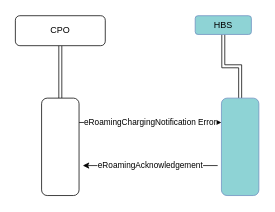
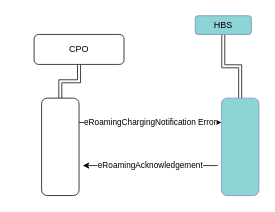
(60, 30) -> (79, 49)
